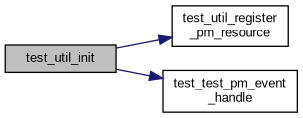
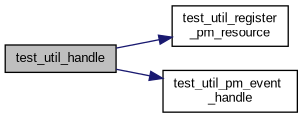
(61, 59) -> (61, 59)
(230, 91) -> (230, 91)
